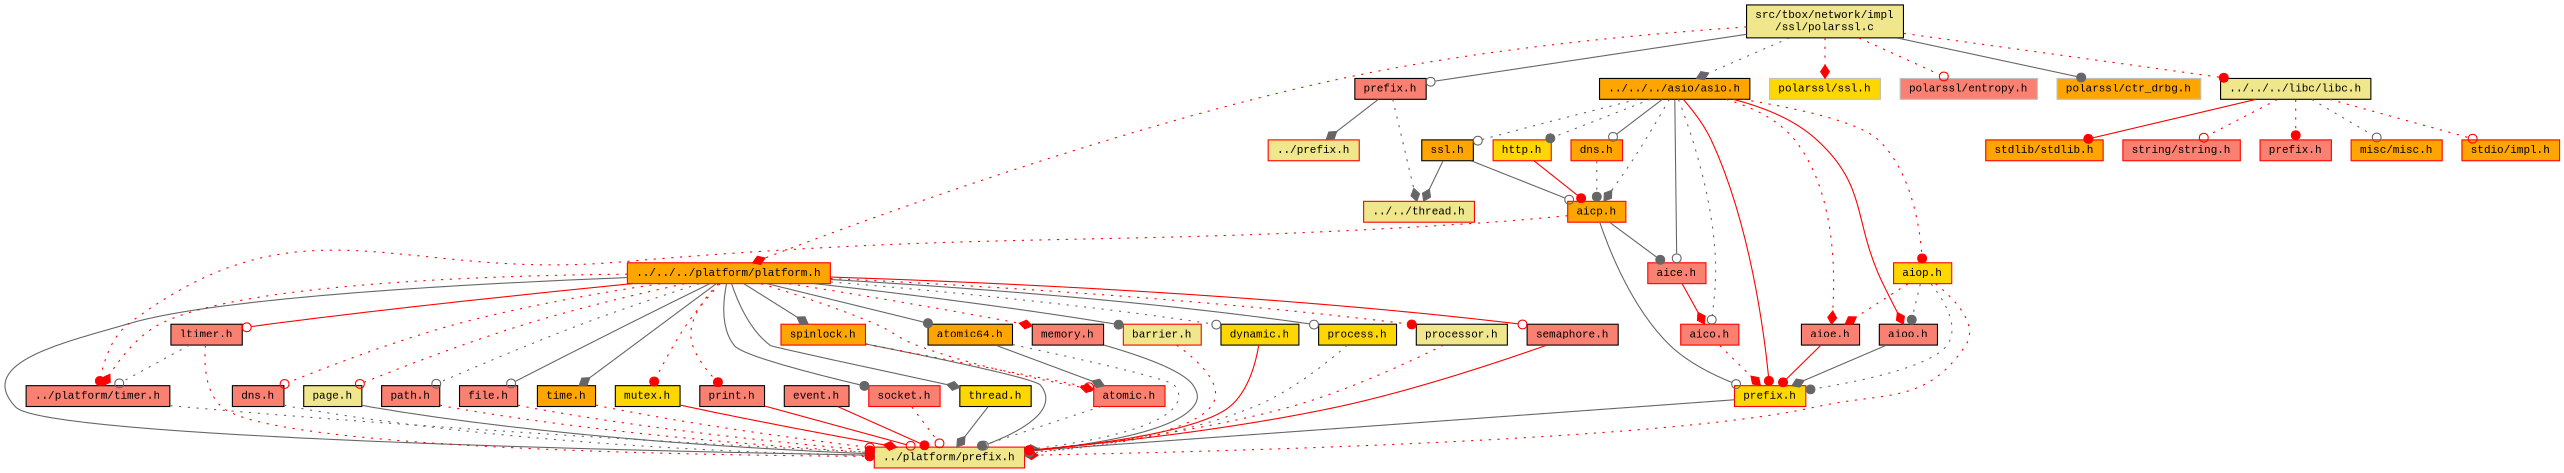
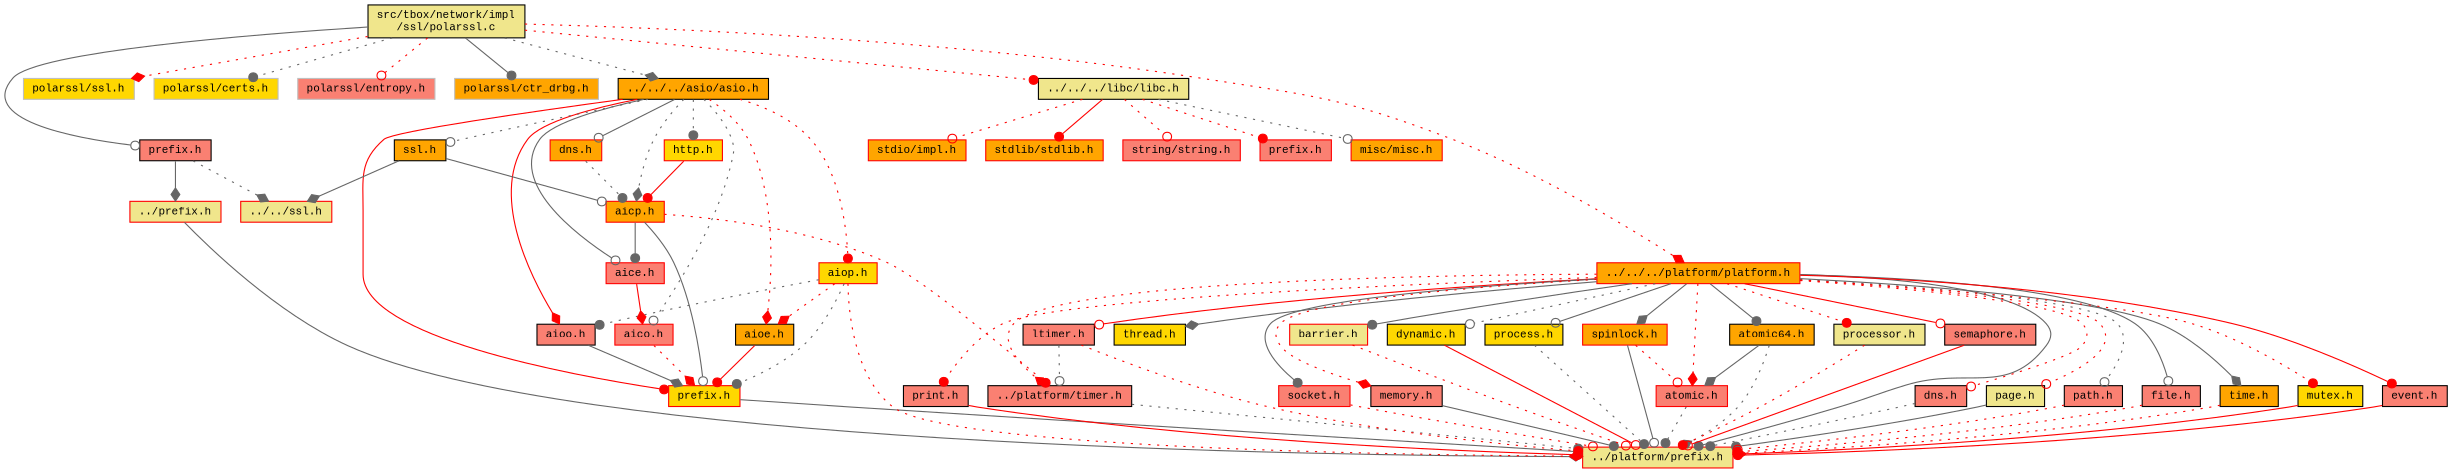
none -> (216, 89)
(1419, 212) -> (286, 212)
none -> (2100, 299)
(1830, 335) -> (765, 335)
(977, 422) -> (851, 431)
